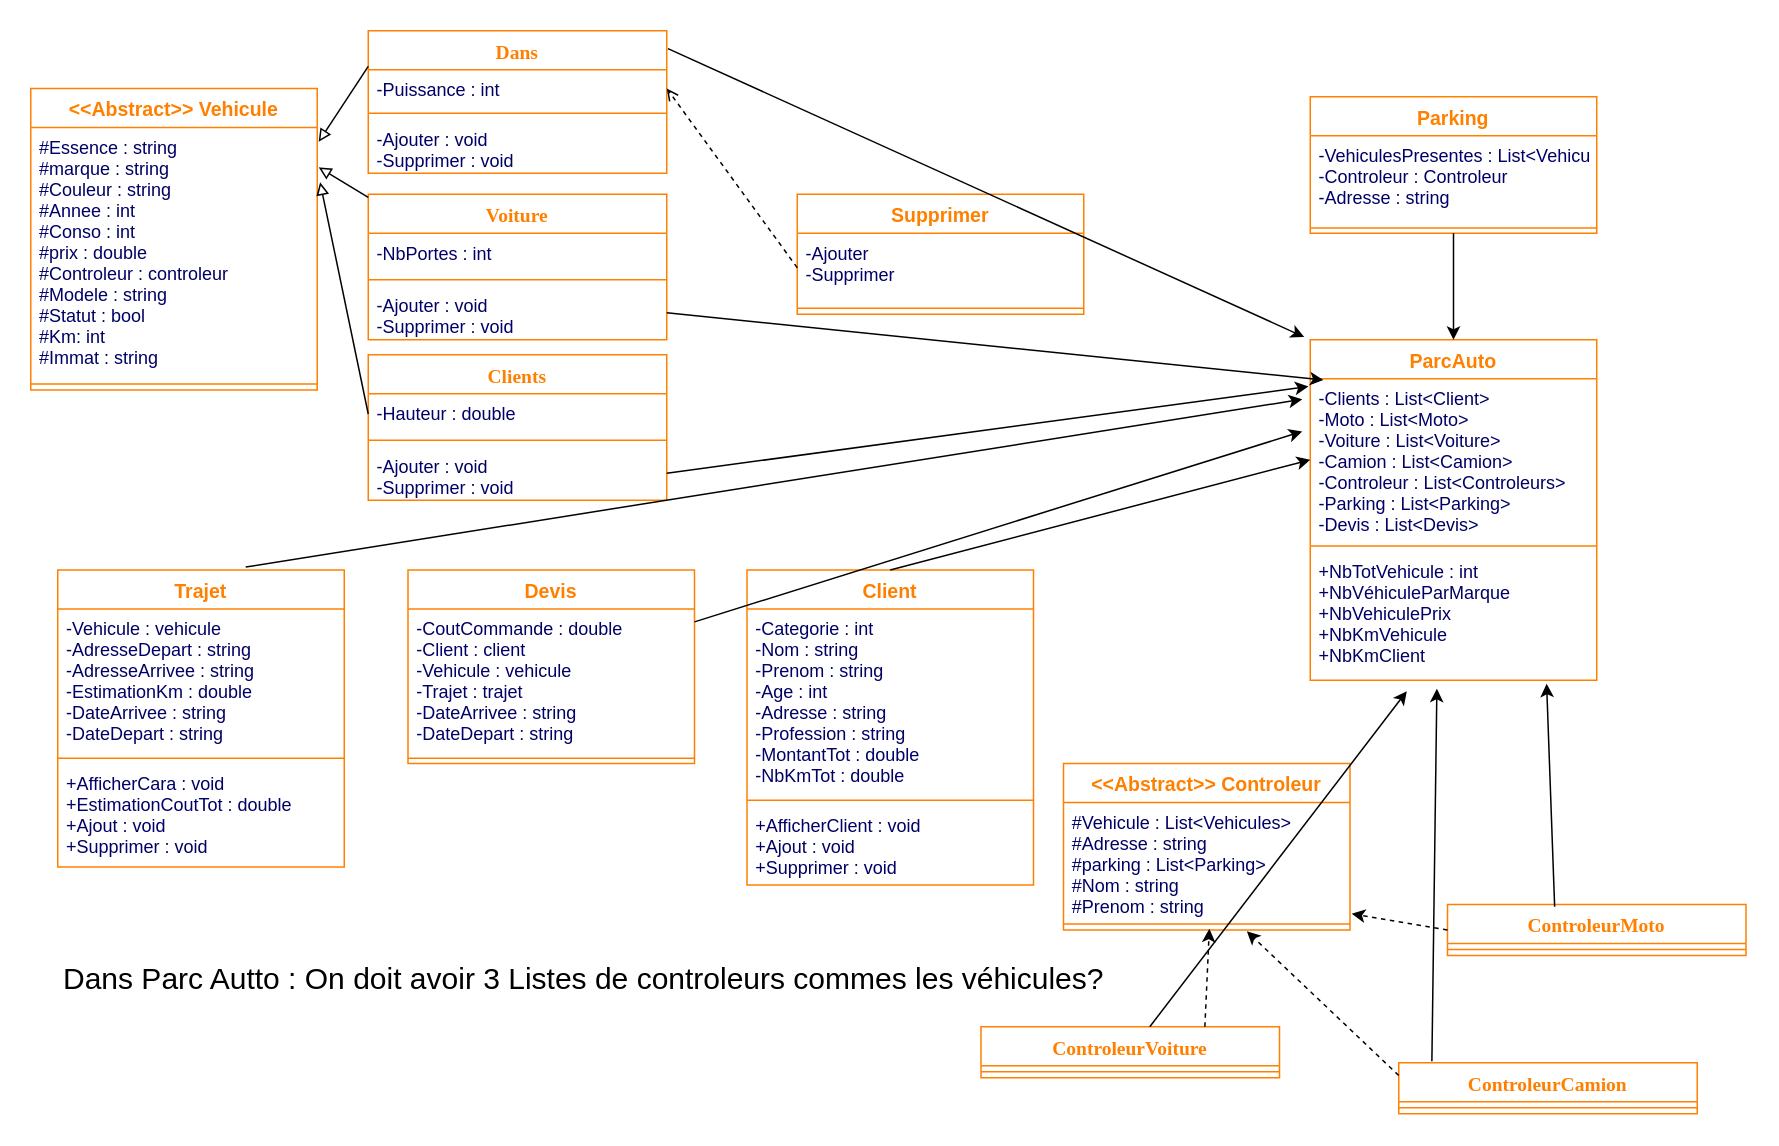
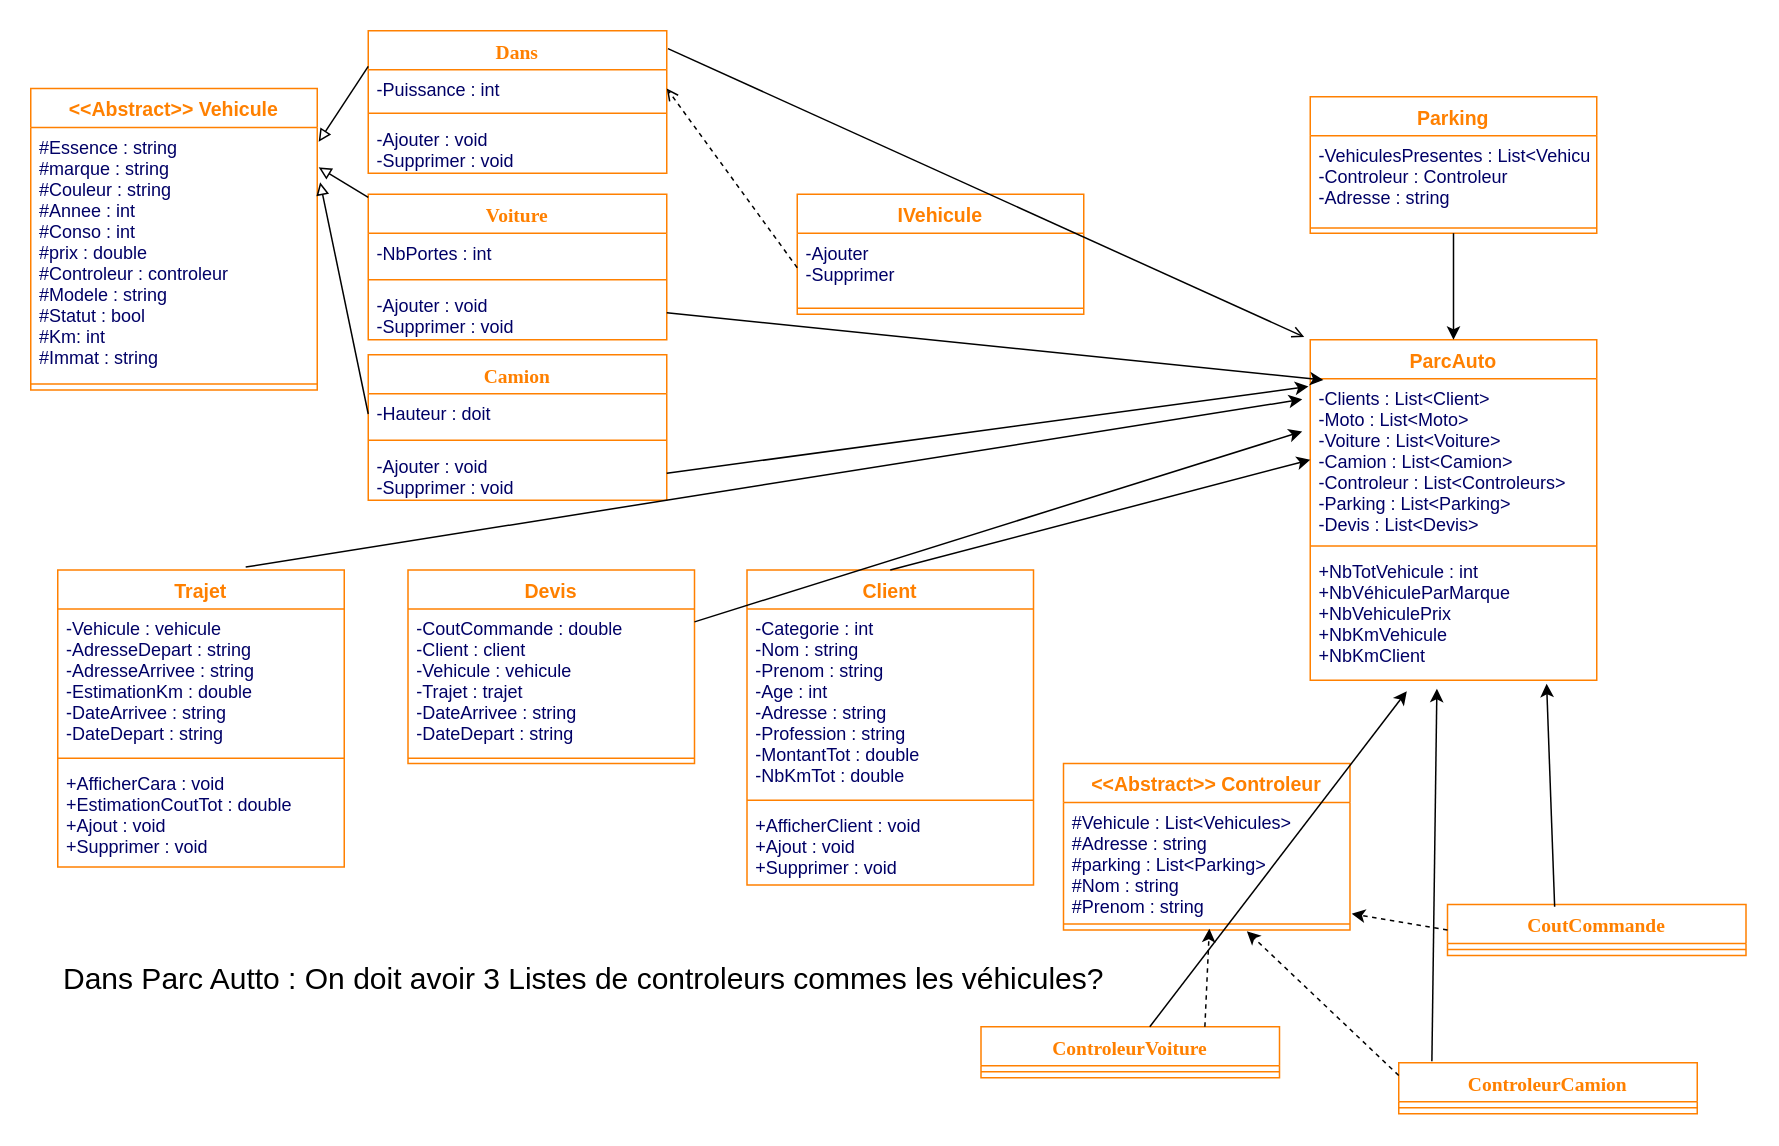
(940, 216) -> (940, 216)
(1294, 332) -> (1296, 333)
(517, 376) -> (517, 376)
(453, 414) -> (443, 414)
(1596, 926) -> (1596, 926)
